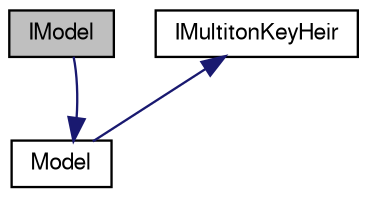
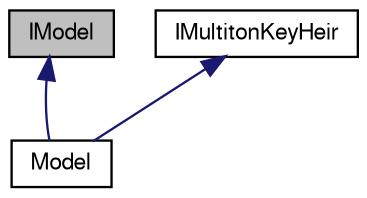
(77, 87) -> (46, 111)
